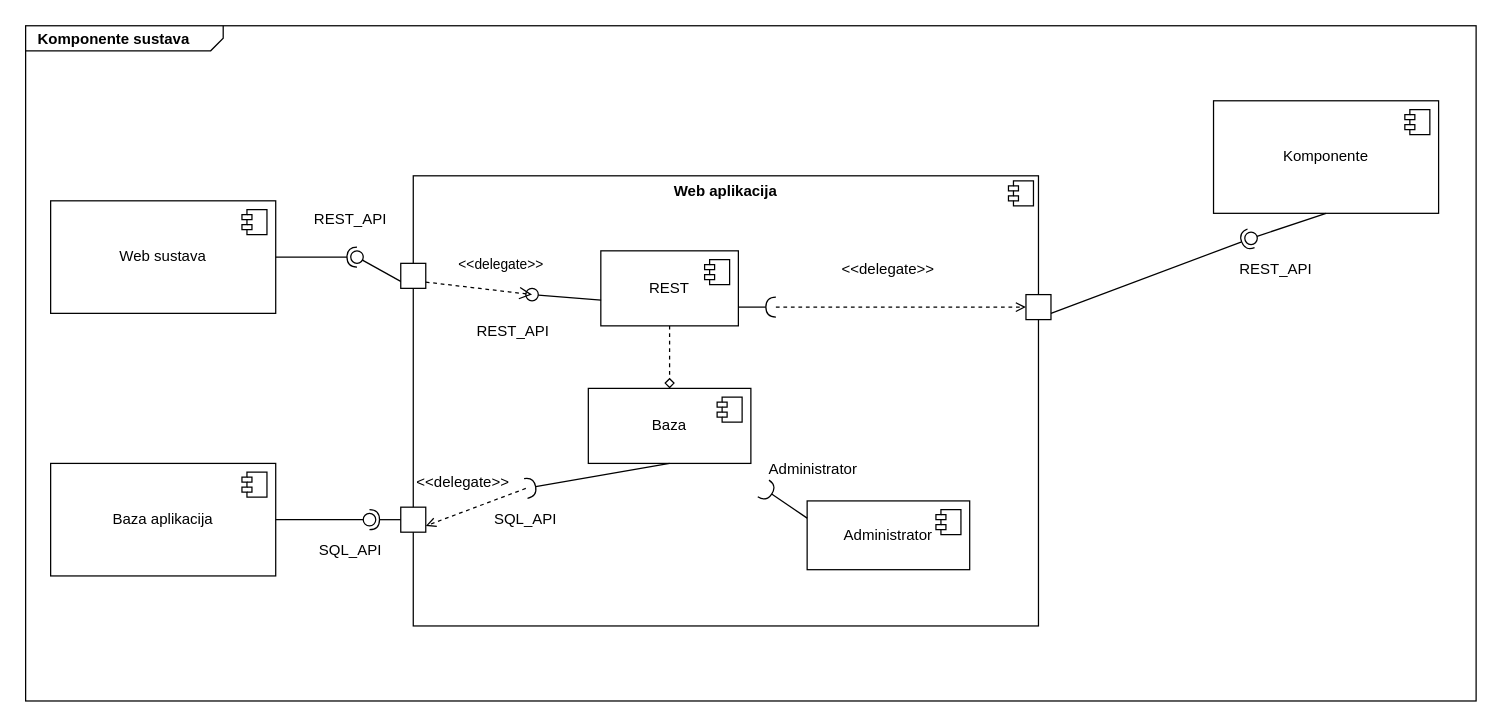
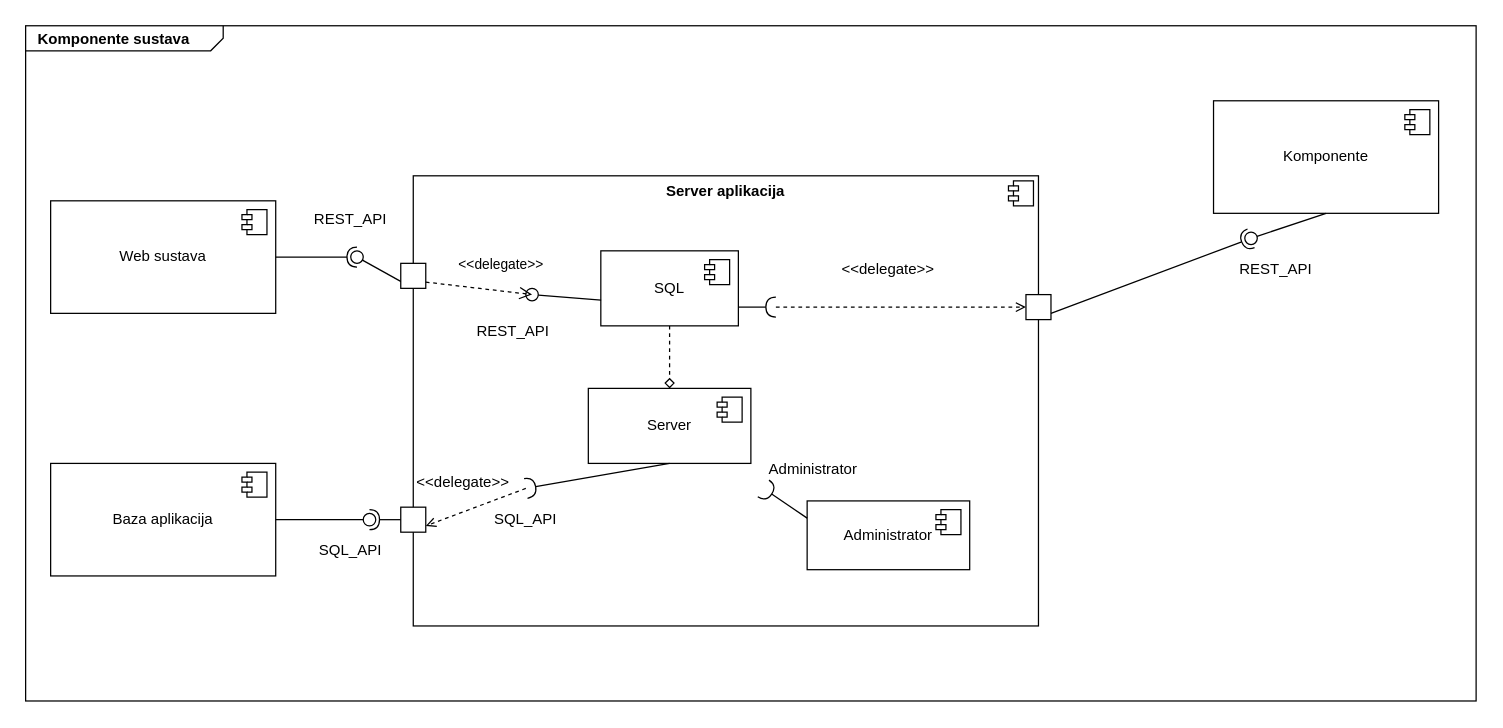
(464, 176) -> (477, 176)
(669, 288) -> (669, 288)
(669, 426) -> (669, 426)
